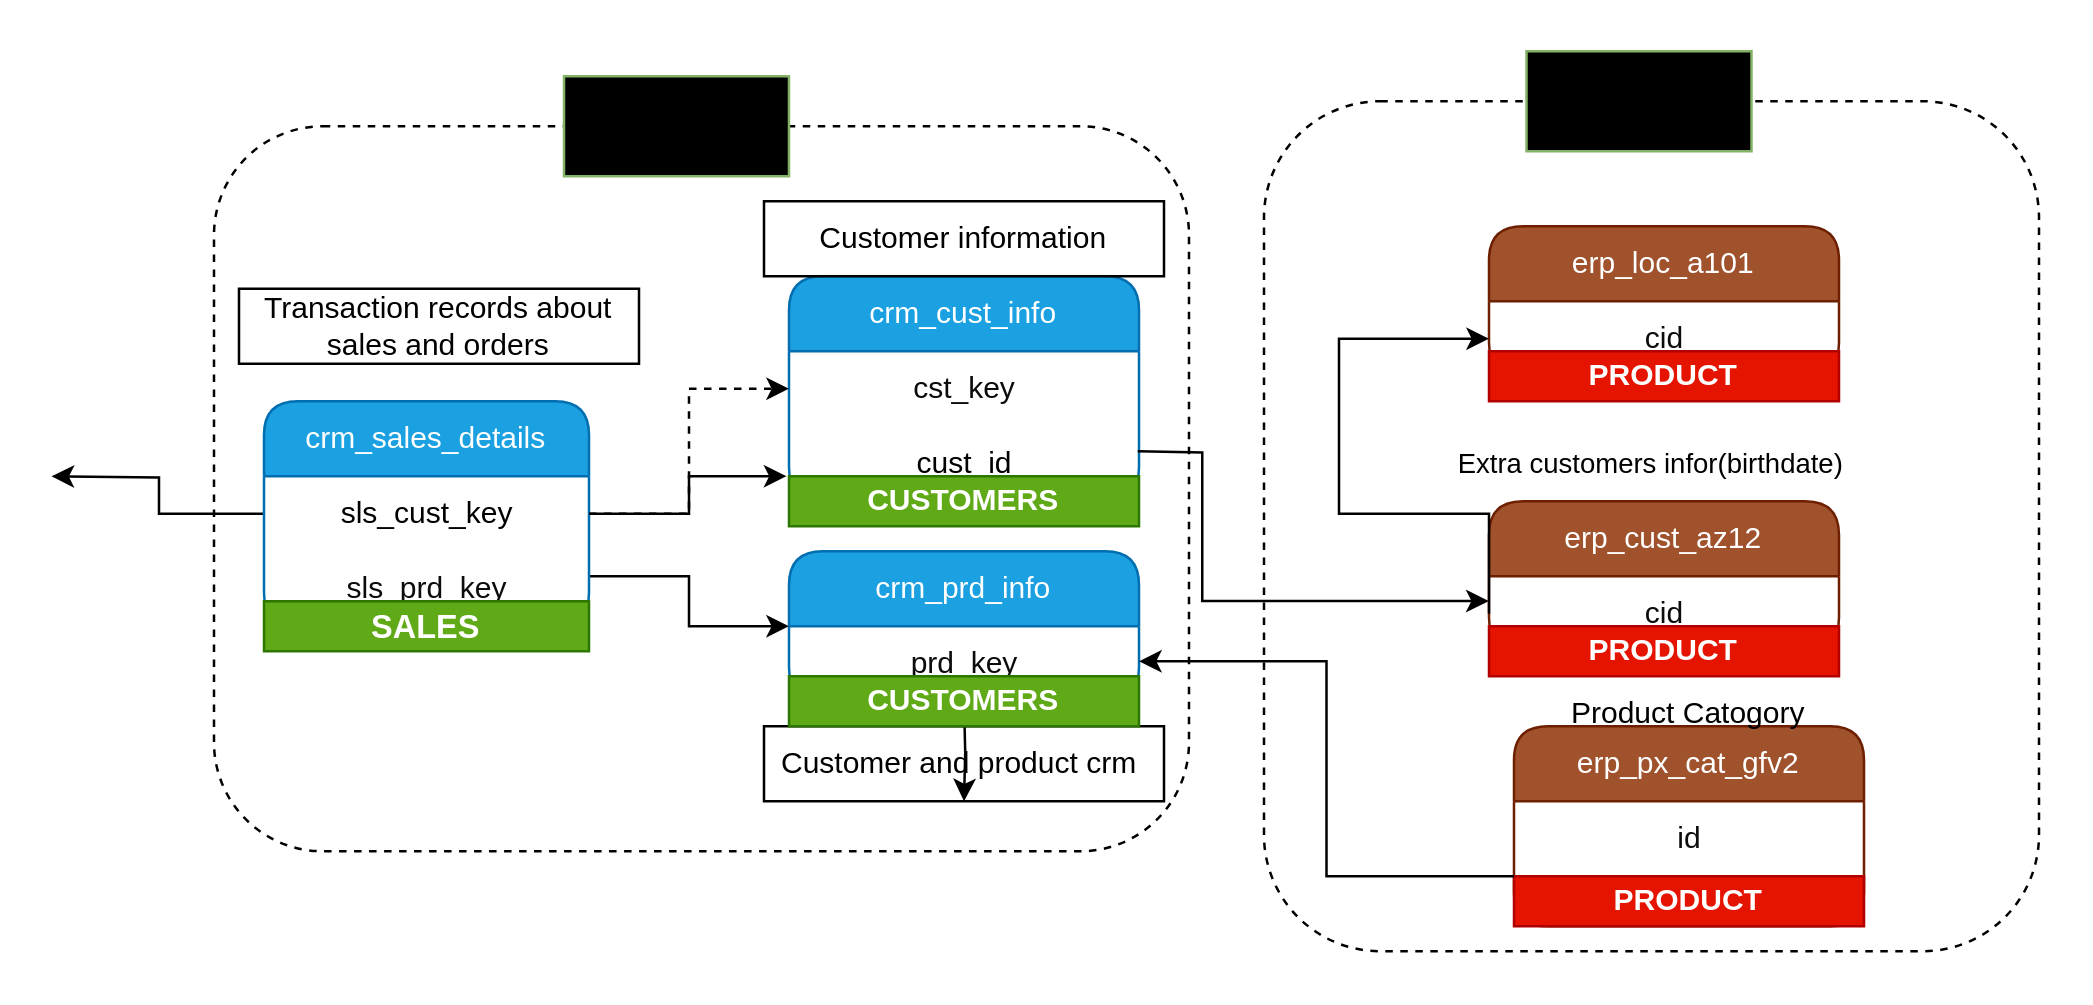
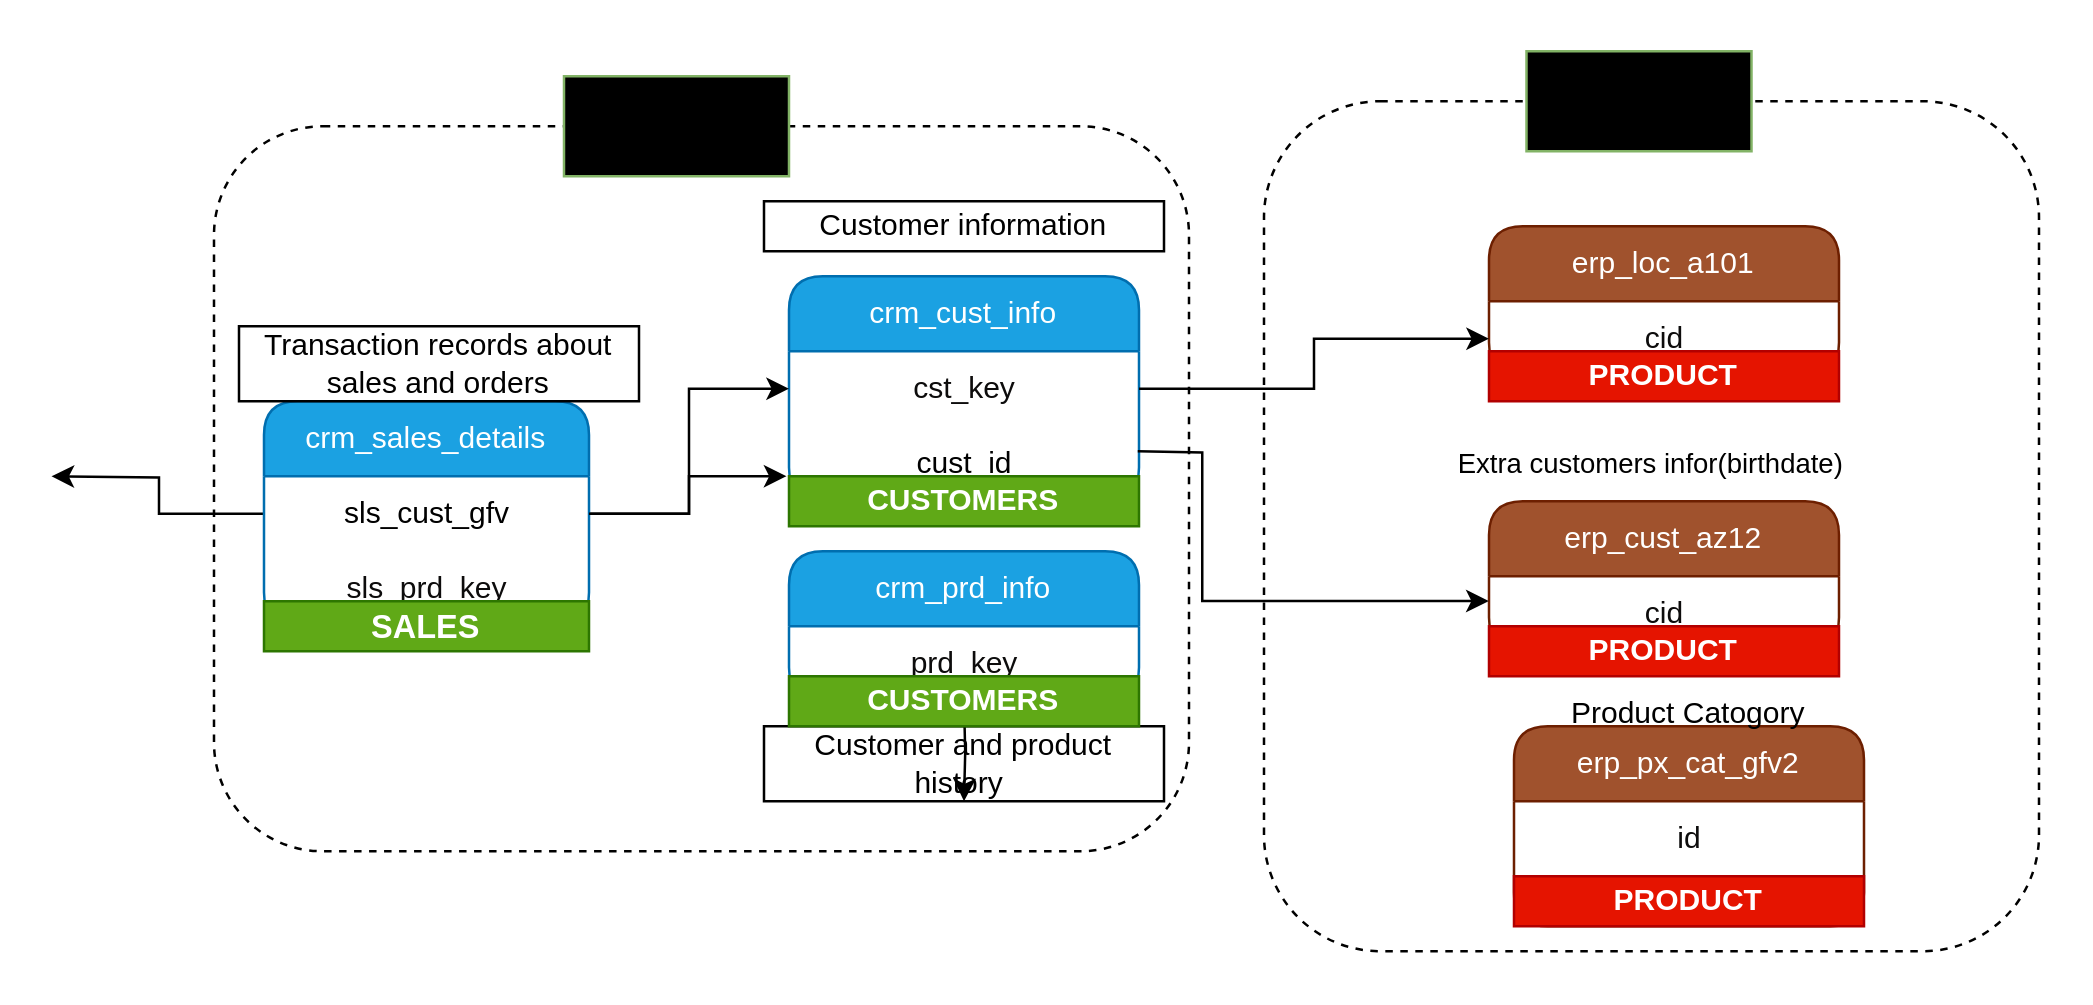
(964, 239) -> (964, 226)
(439, 326) -> (439, 364)
none -> (1262, 389)
(689, 393) -> (689, 393)
(1339, 512) -> none
(428, 514) -> (428, 514)
(689, 594) -> none
(964, 764) -> (964, 764)
(1326, 774) -> none
